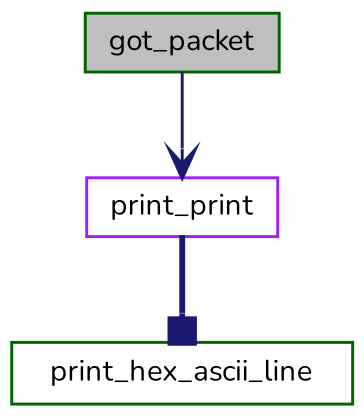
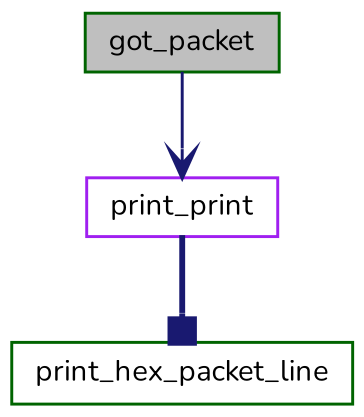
(182, 373) -> (182, 373)
